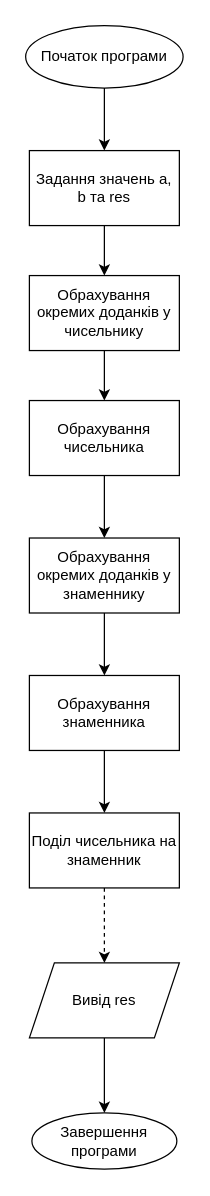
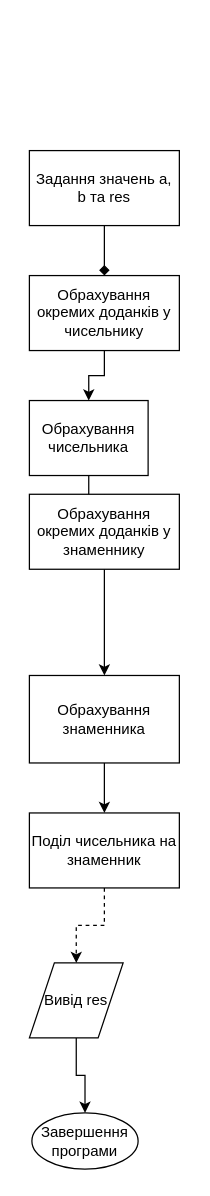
(104, 57) -> none
(104, 115) -> none
(104, 266) -> (104, 265)
(104, 438) -> (89, 438)
(104, 576) -> (104, 532)
(104, 713) -> (104, 719)
(104, 1001) -> (76, 1001)
(104, 1141) -> (85, 1141)
